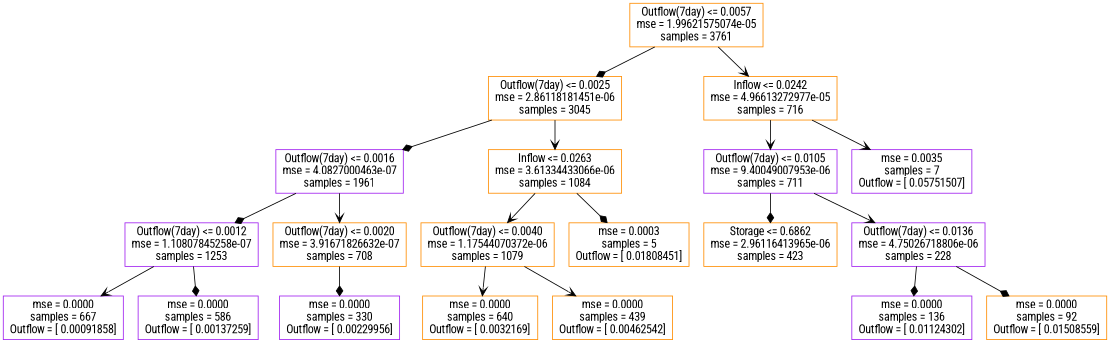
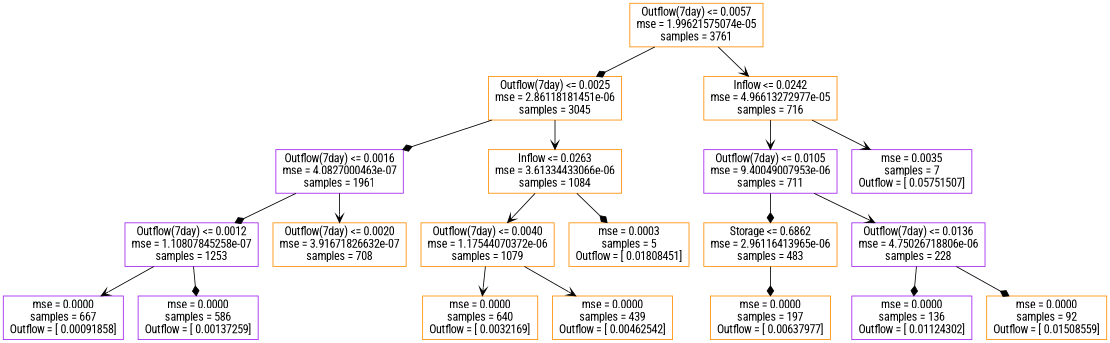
(770, 245) -> (770, 245)
(340, 318) -> none
none -> (770, 318)
